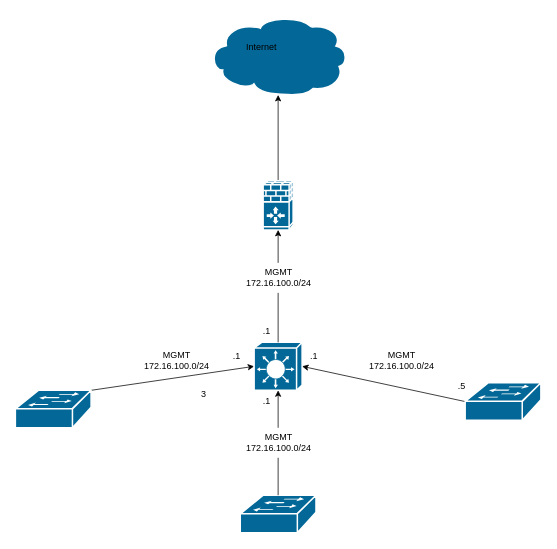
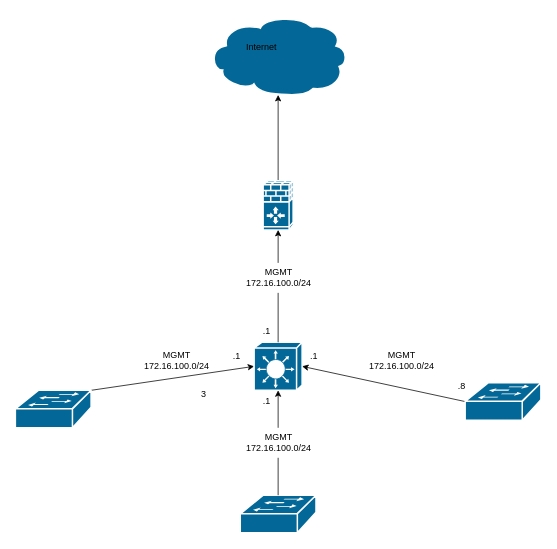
(462, 387) -> (462, 387)
